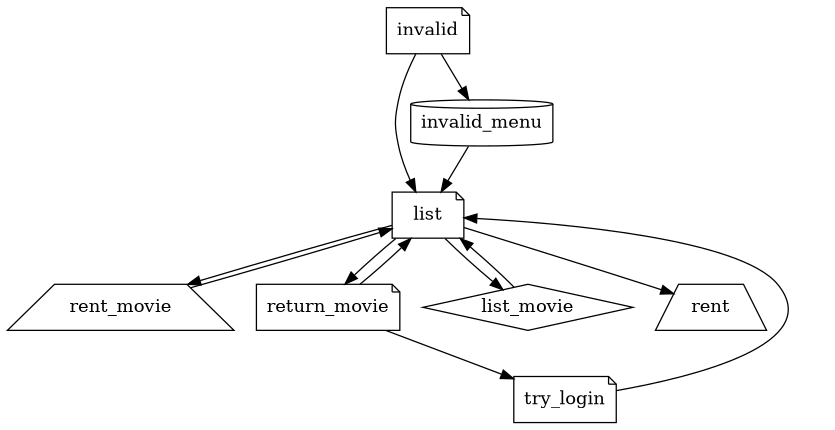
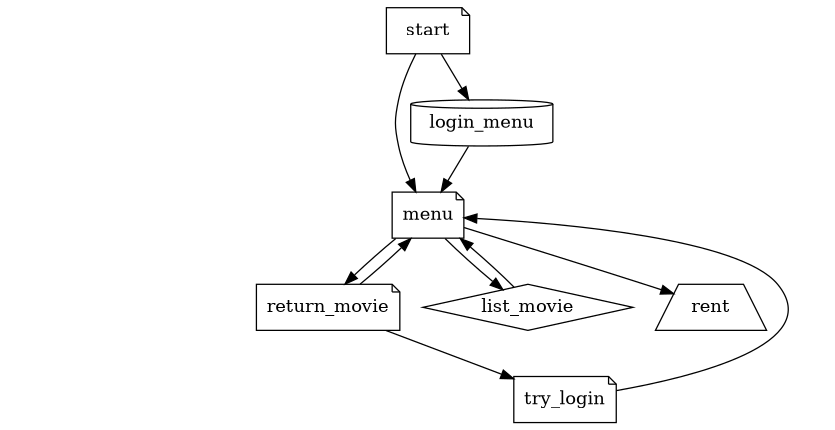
(428, 31) -> (428, 31)
(482, 123) -> (482, 123)
(428, 215) -> (428, 215)
(121, 307) -> none
